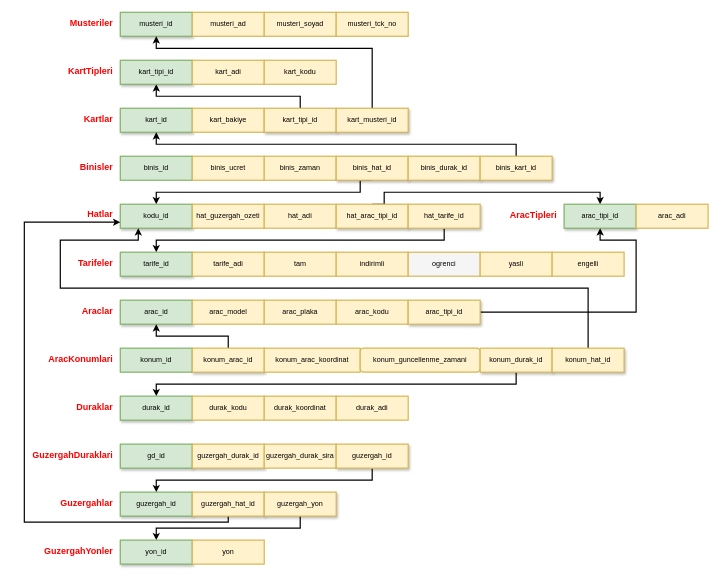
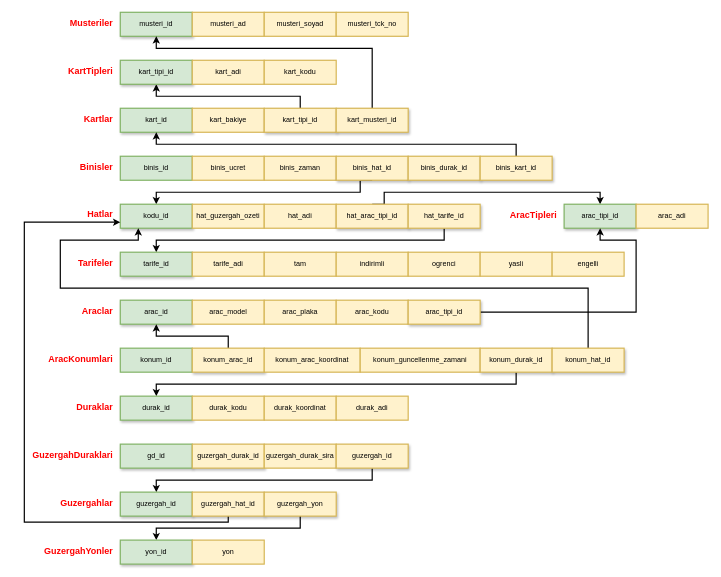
(444, 264) -> (444, 264)
(420, 360) -> (420, 360)
